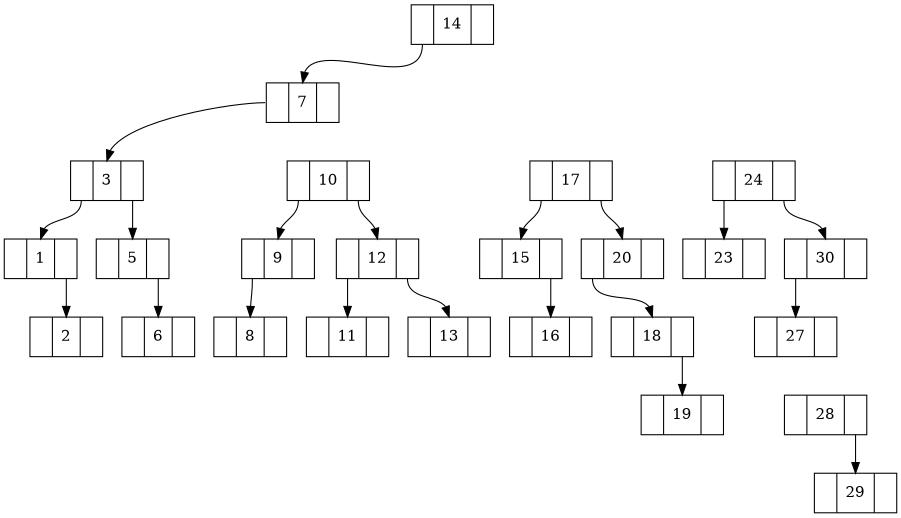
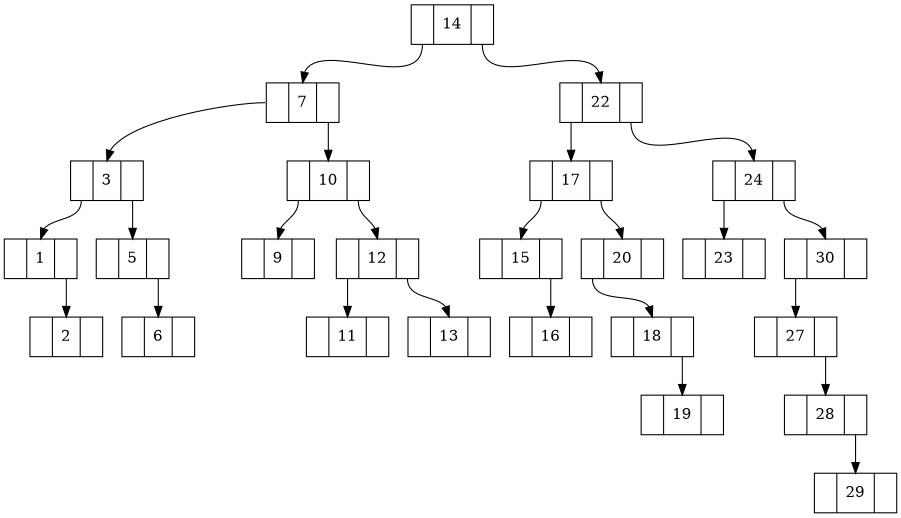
none -> (601, 103)
none -> (328, 136)
(250, 337) -> none
none -> (826, 370)
